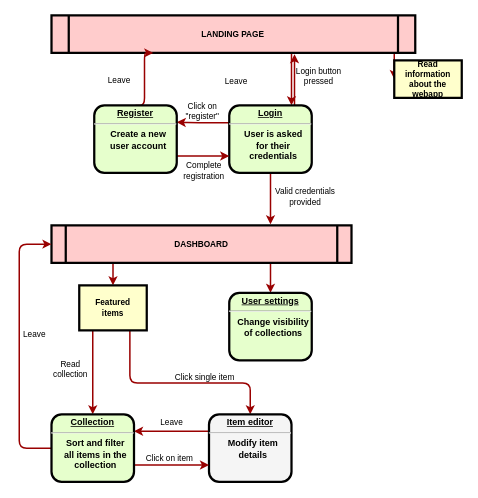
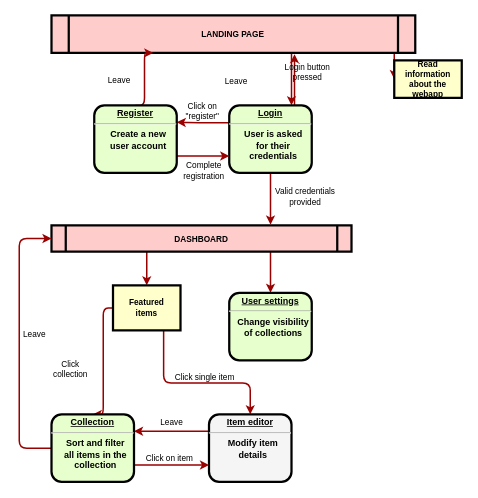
(318, 76) -> (307, 72)
(201, 244) -> (201, 239)
(113, 308) -> (147, 308)
(71, 369) -> (71, 369)
